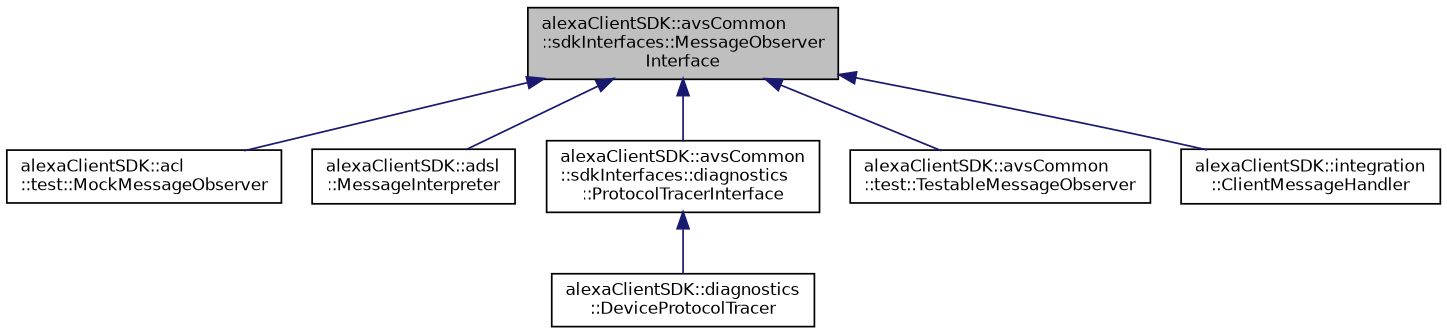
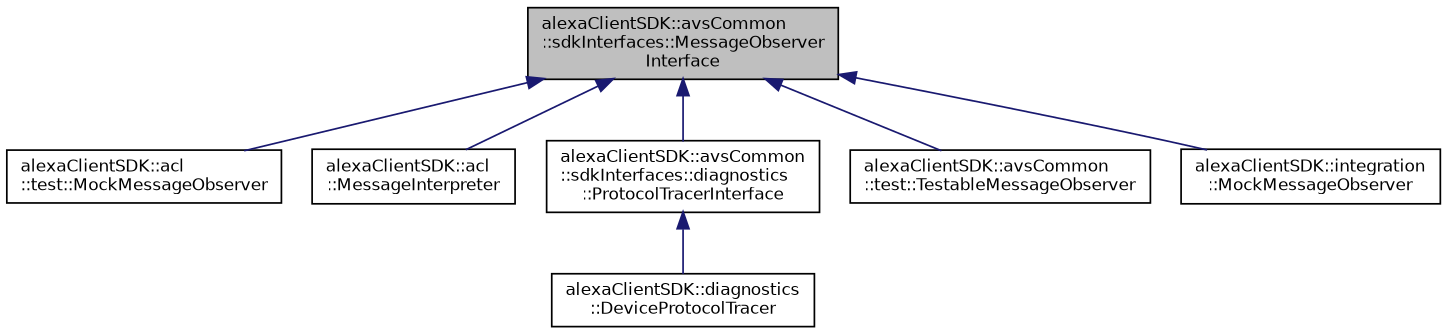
(414, 177) -> (414, 177)
(1311, 177) -> (1311, 177)
